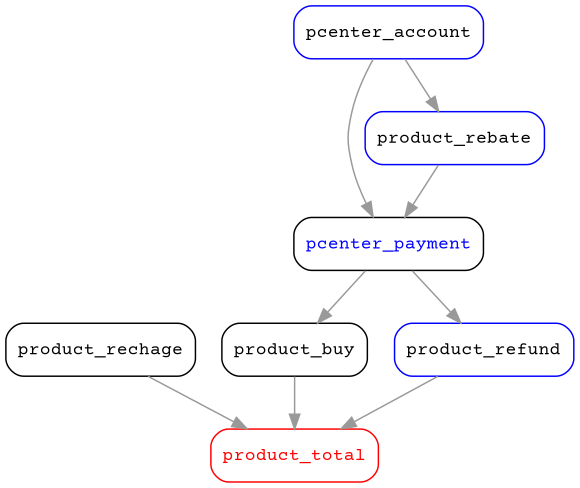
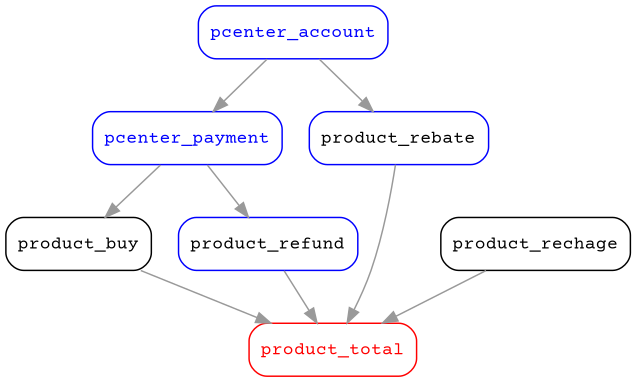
(389, 32) -> (293, 32)
(426, 185) -> (380, 239)
(389, 244) -> (187, 138)
